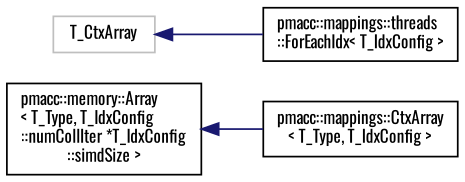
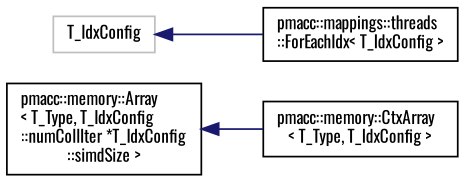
(104, 34) -> (104, 34)
(361, 129) -> (361, 129)
